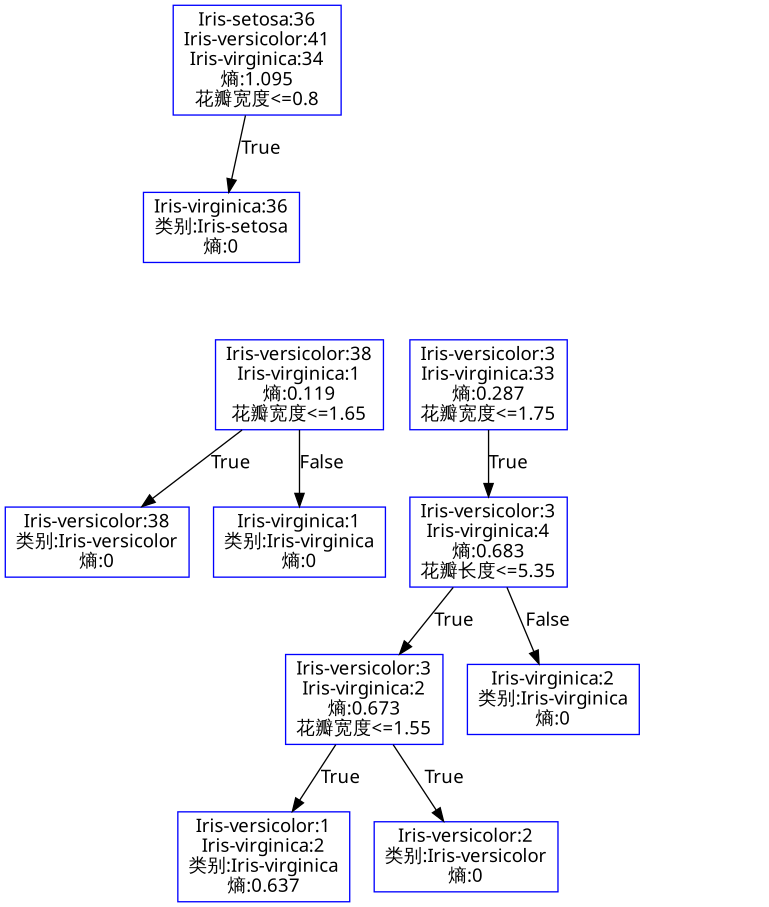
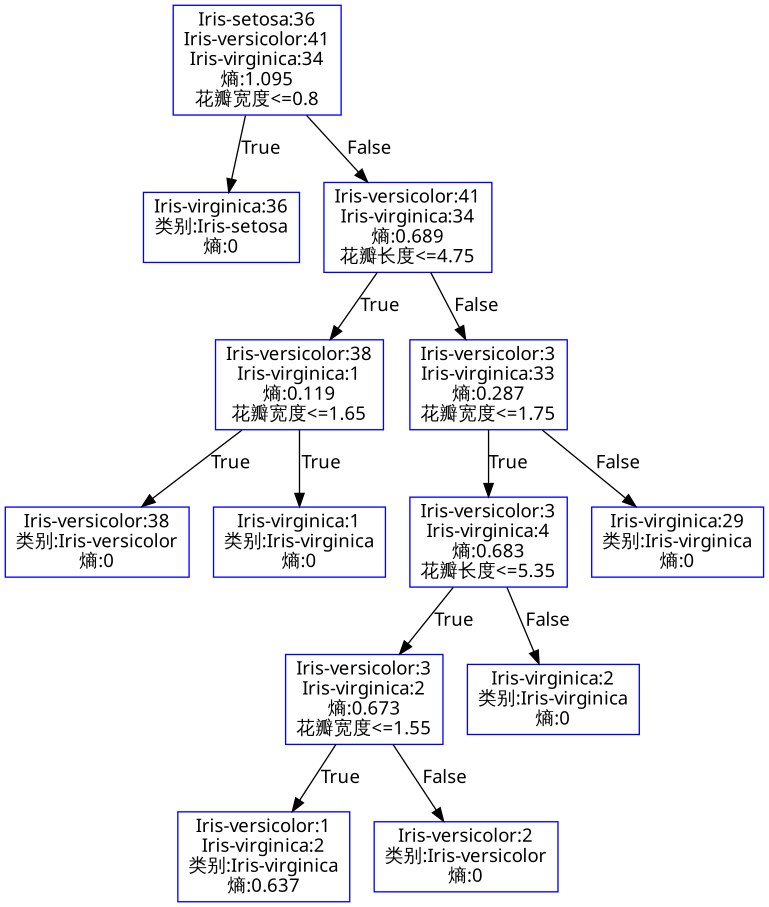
none -> (408, 227)
(322, 463) -> (322, 463)
none -> (678, 542)
(445, 778) -> (445, 778)
